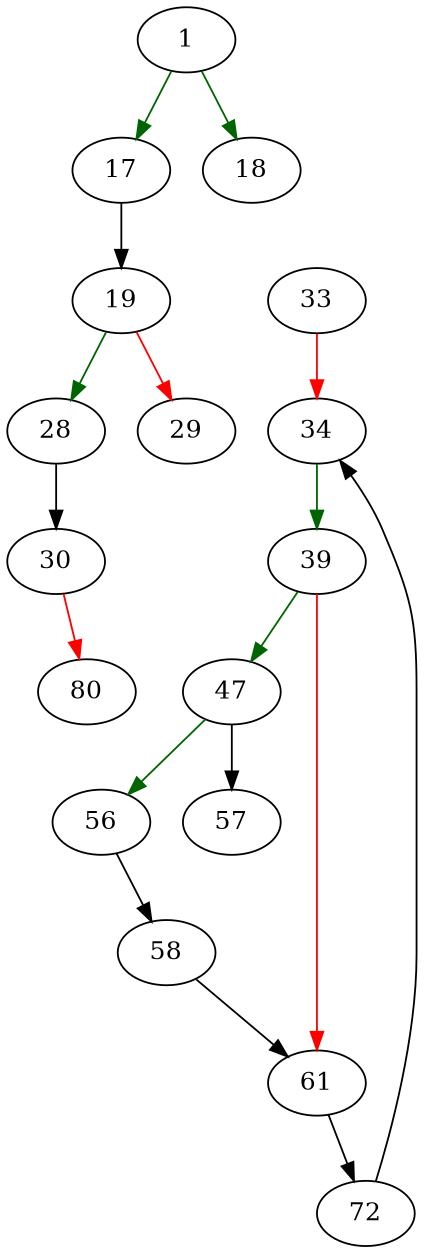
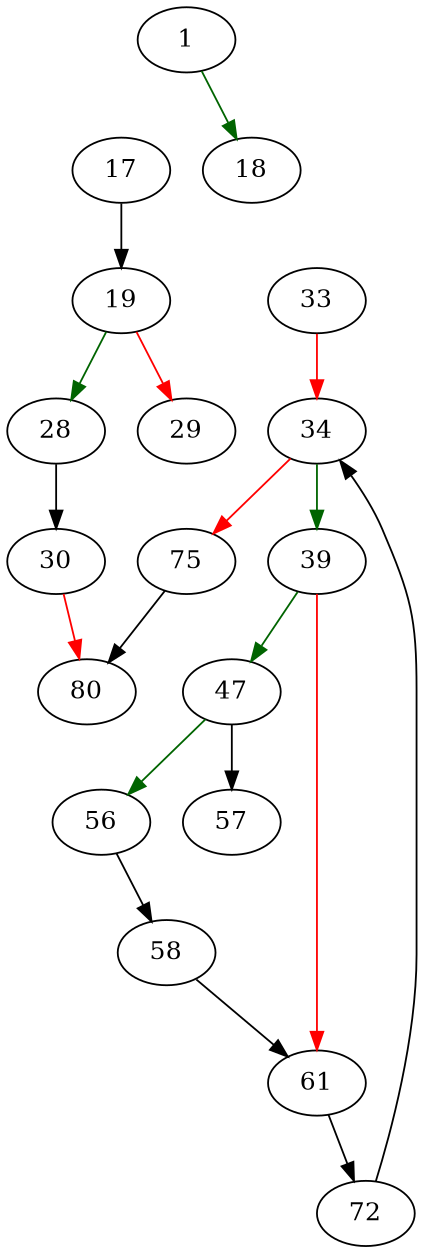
(158, 97) -> none
none -> (187, 561)
